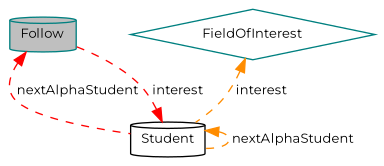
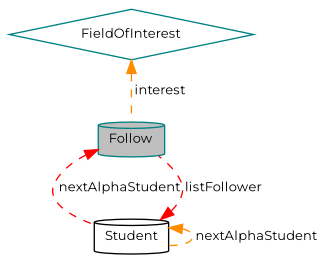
(176, 91) -> (222, 188)
(222, 100) -> (131, 98)
